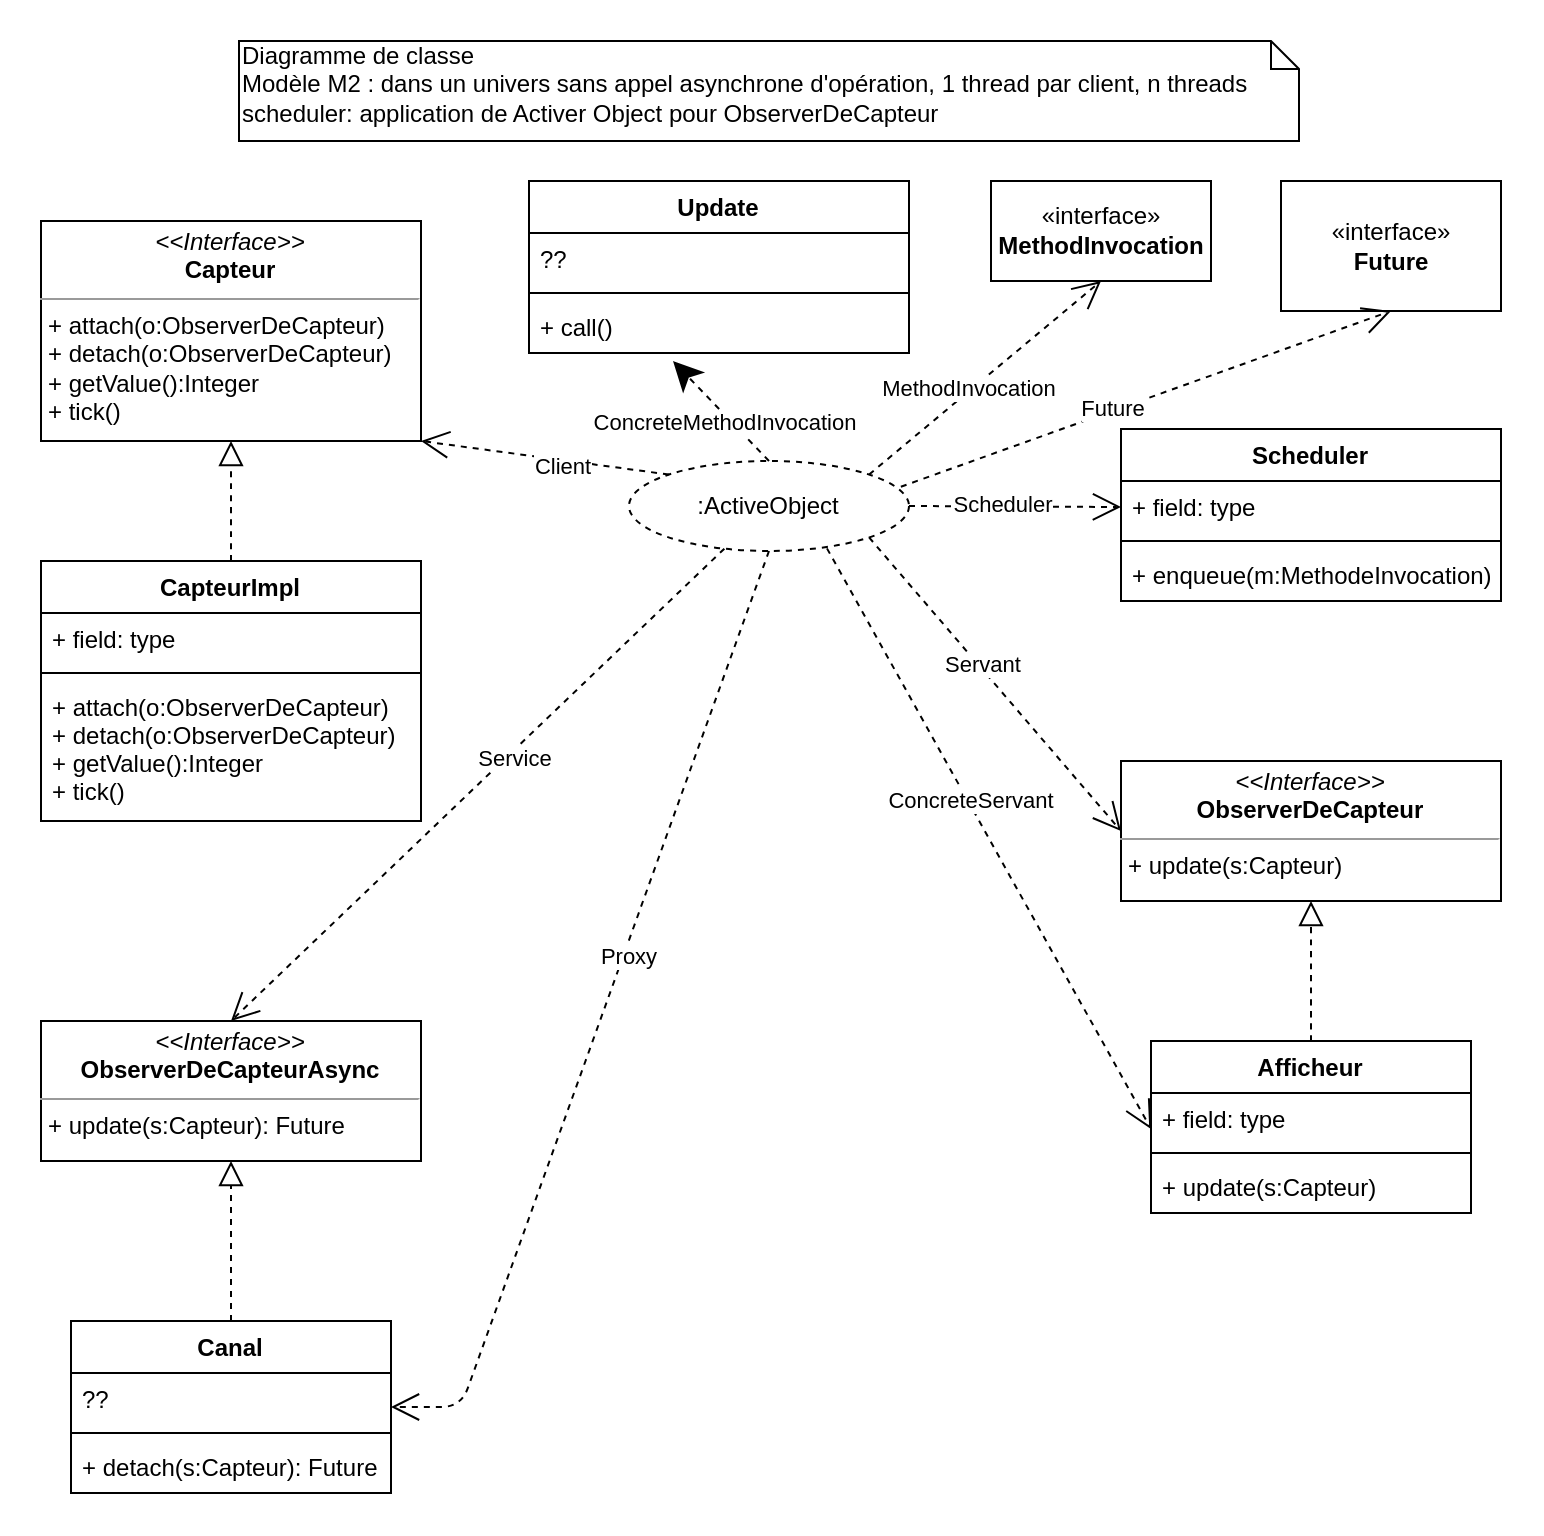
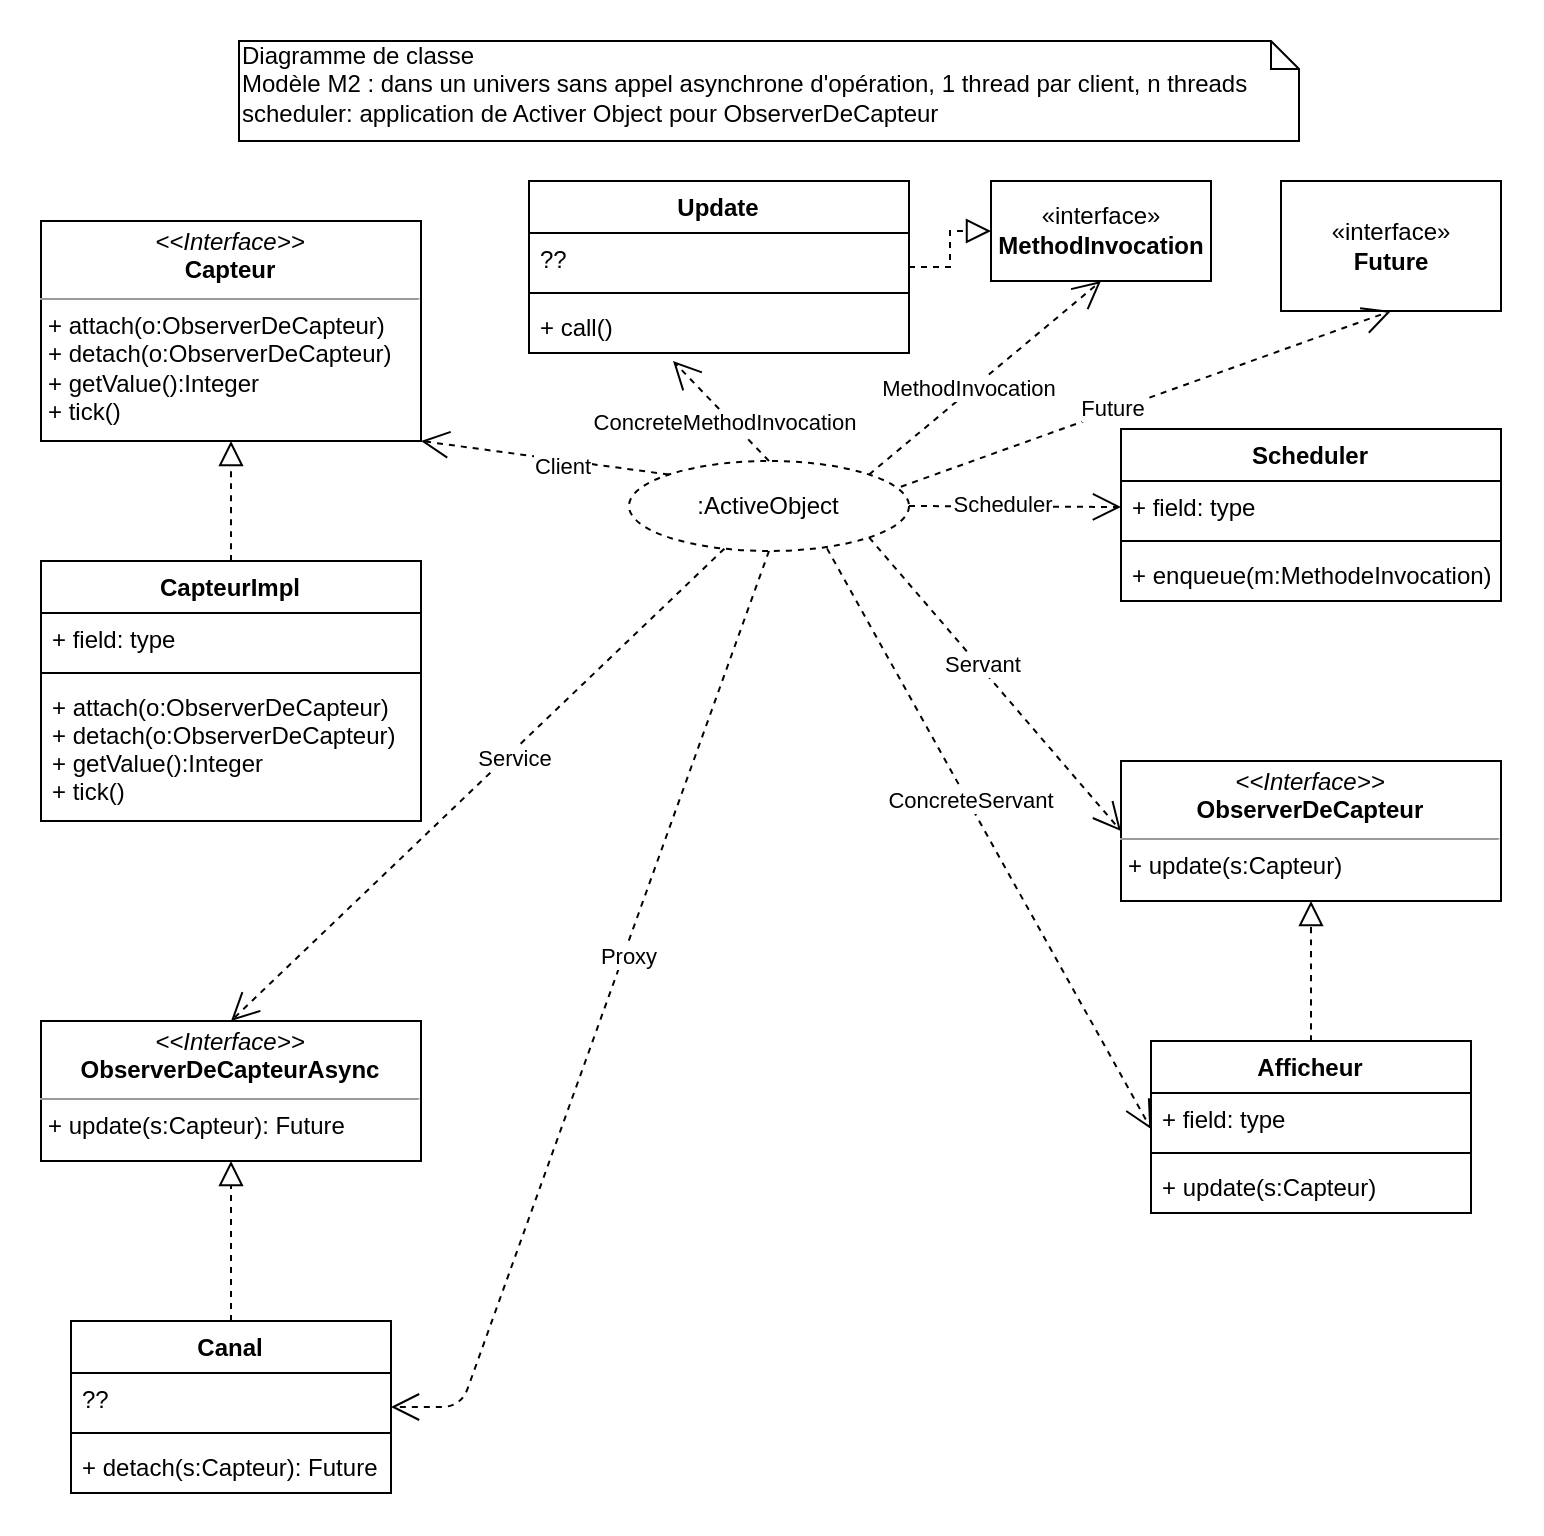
none -> (950, 260)
(689, 378) -> (683, 371)
